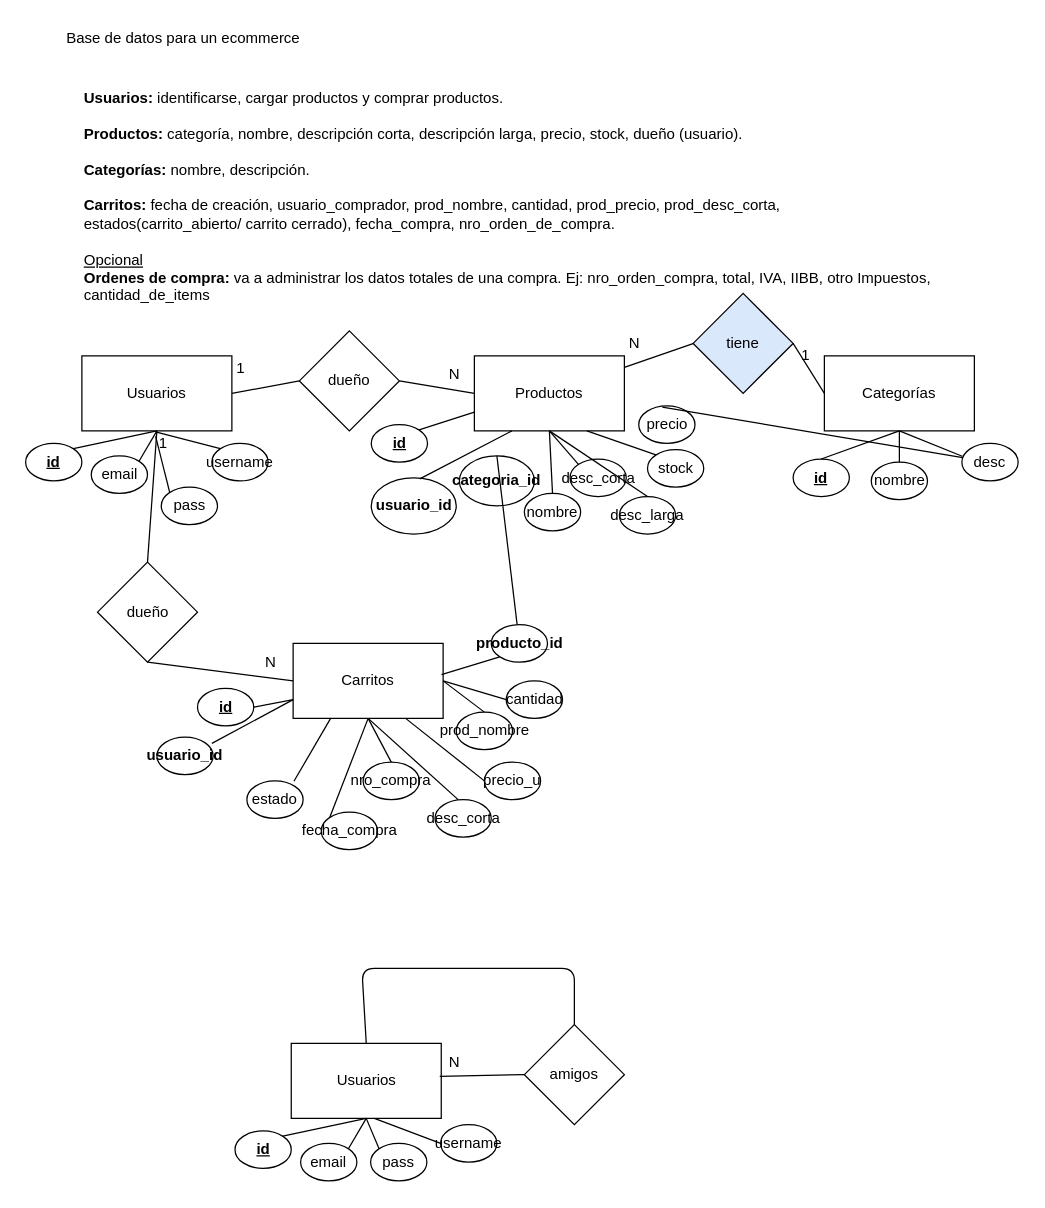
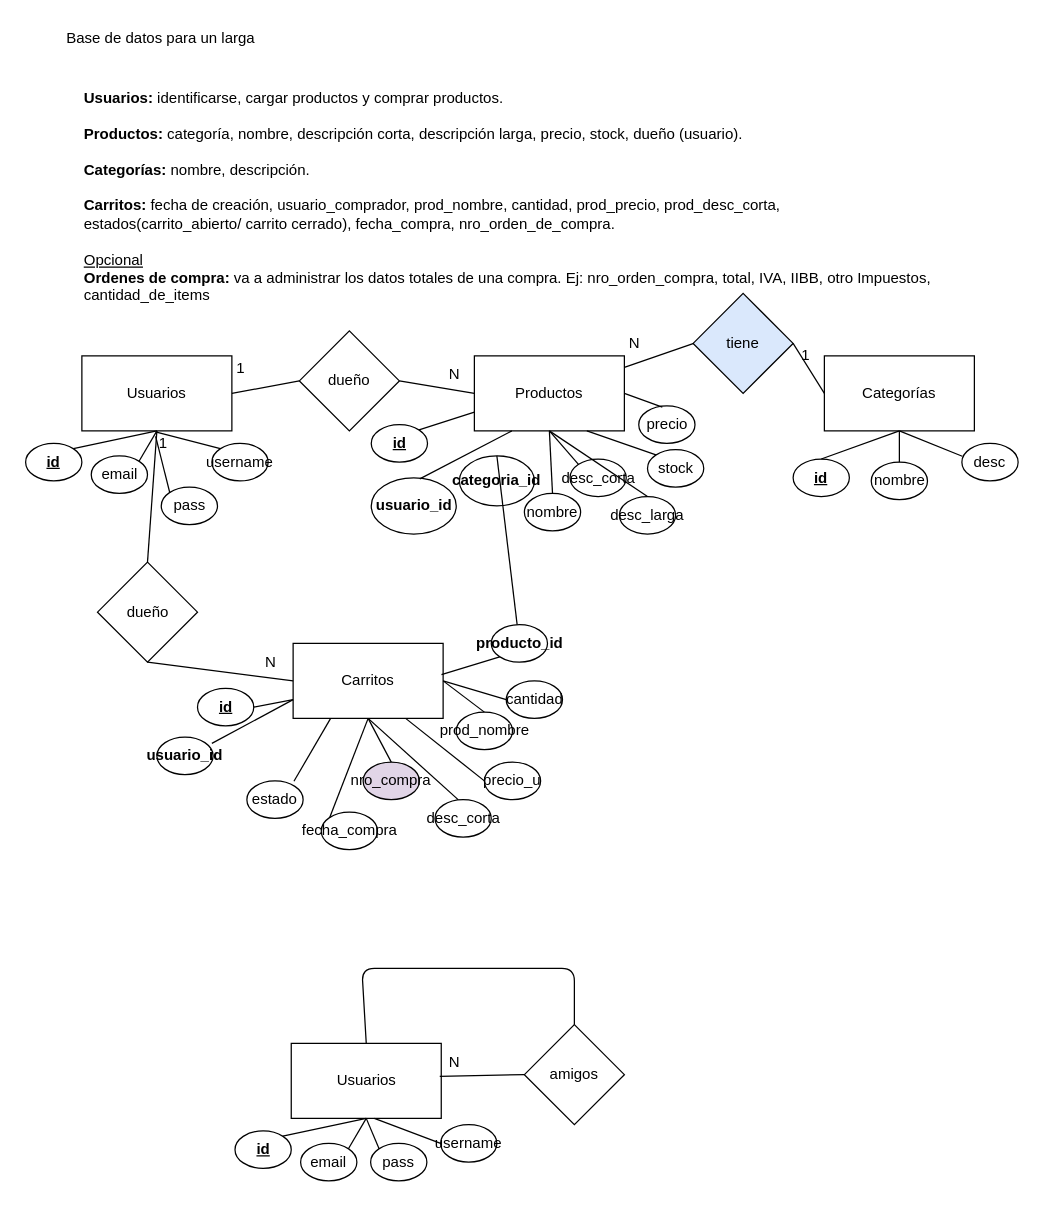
(187, 38) -> (169, 38)
(763, 424) -> (643, 400)
(391, 781) -> (391, 781)
